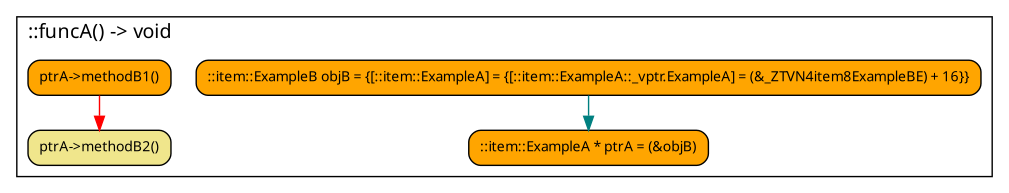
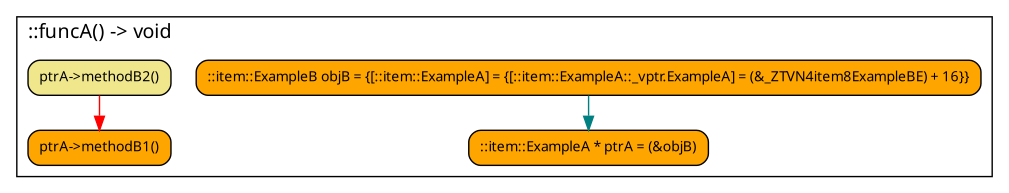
(99, 106) -> (99, 106)
